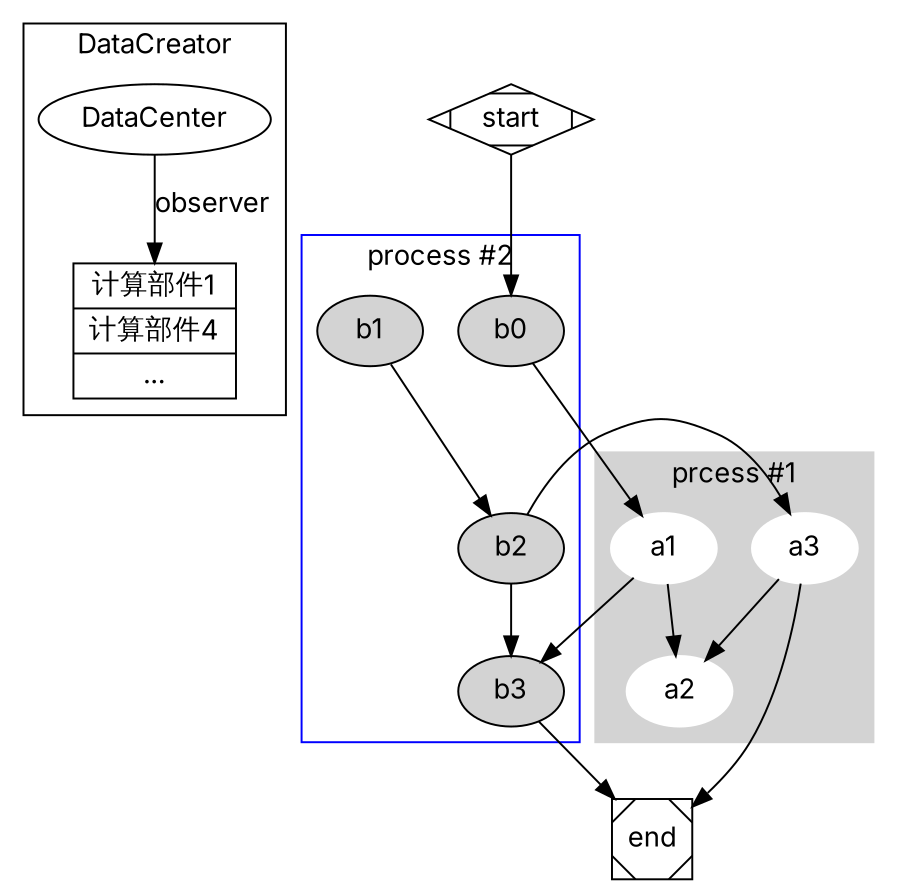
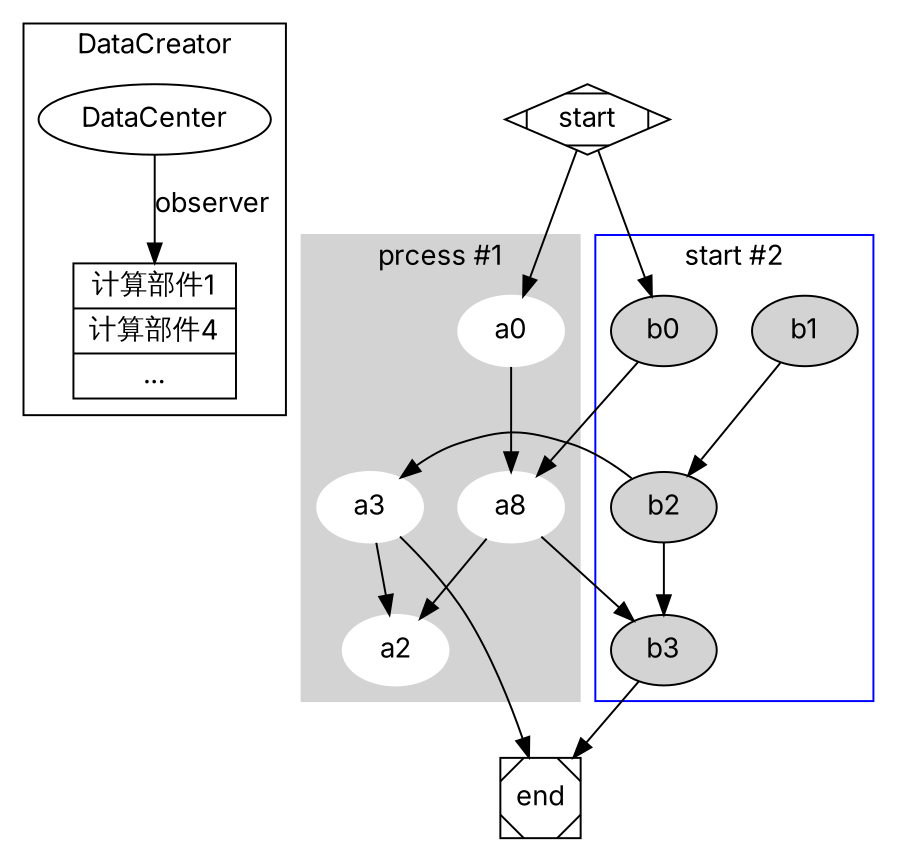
(441, 258) -> (734, 258)
none -> (511, 331)
(664, 548) -> (511, 507)
